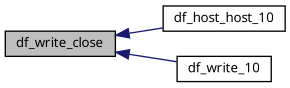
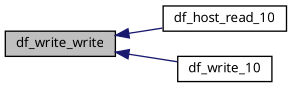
(224, 19) -> (225, 19)
(60, 44) -> (60, 44)
